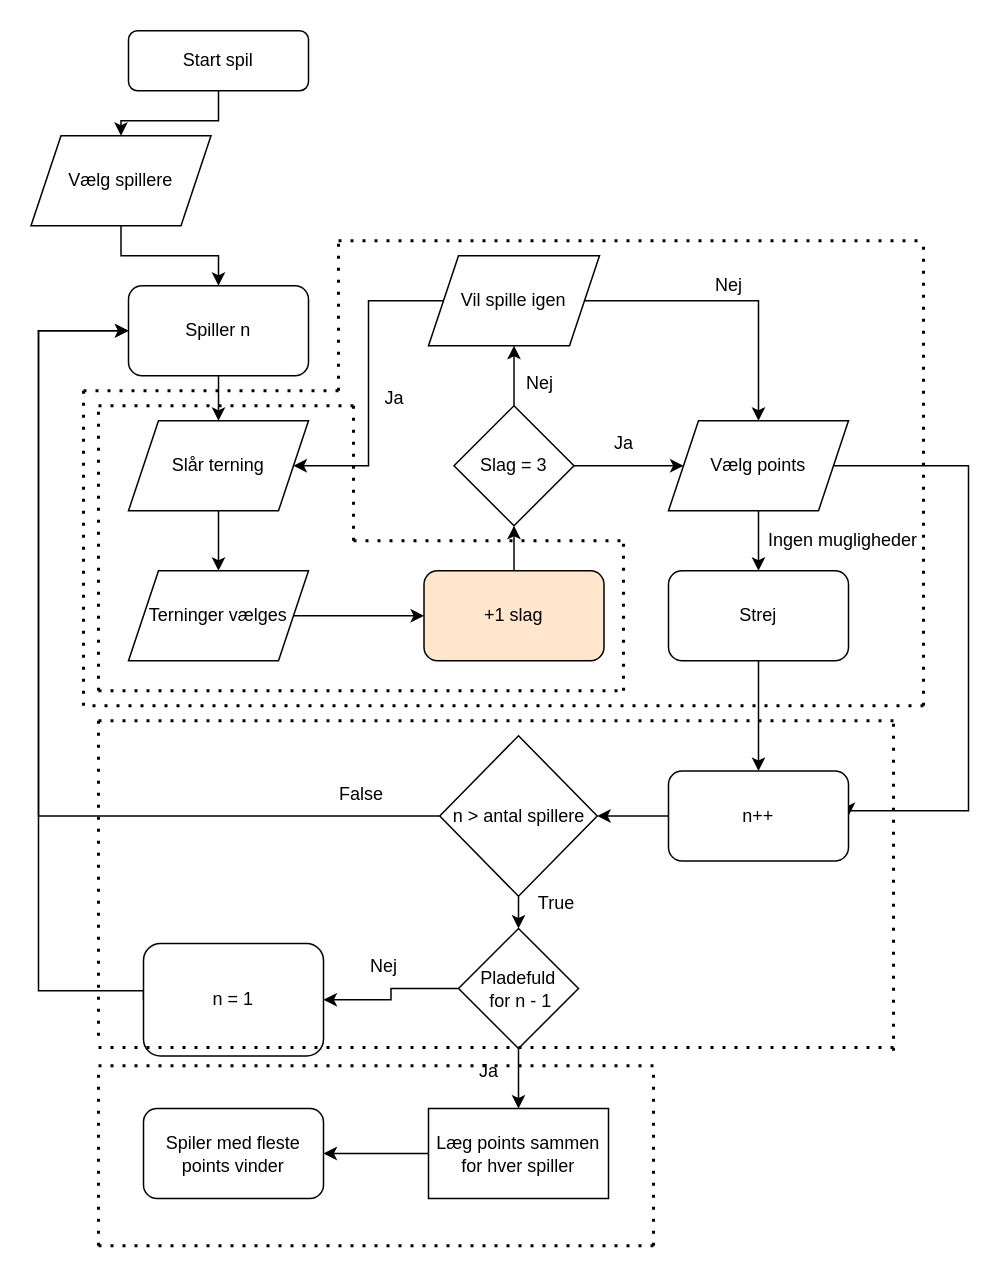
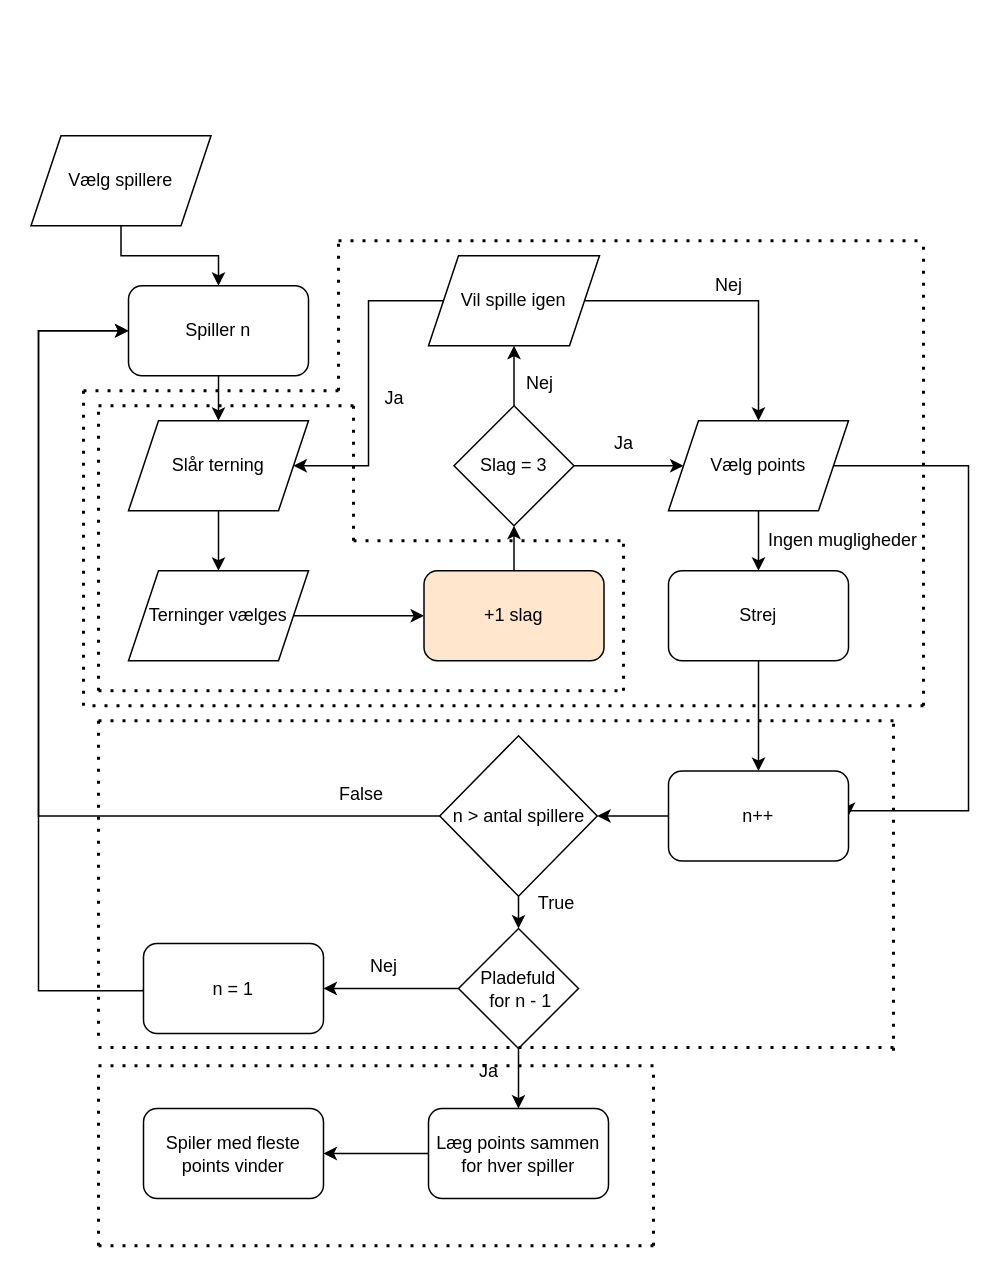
(218, 61) -> none
(182, 121) -> none
(233, 1000) -> (233, 989)
(518, 1154) -> (518, 1154)
